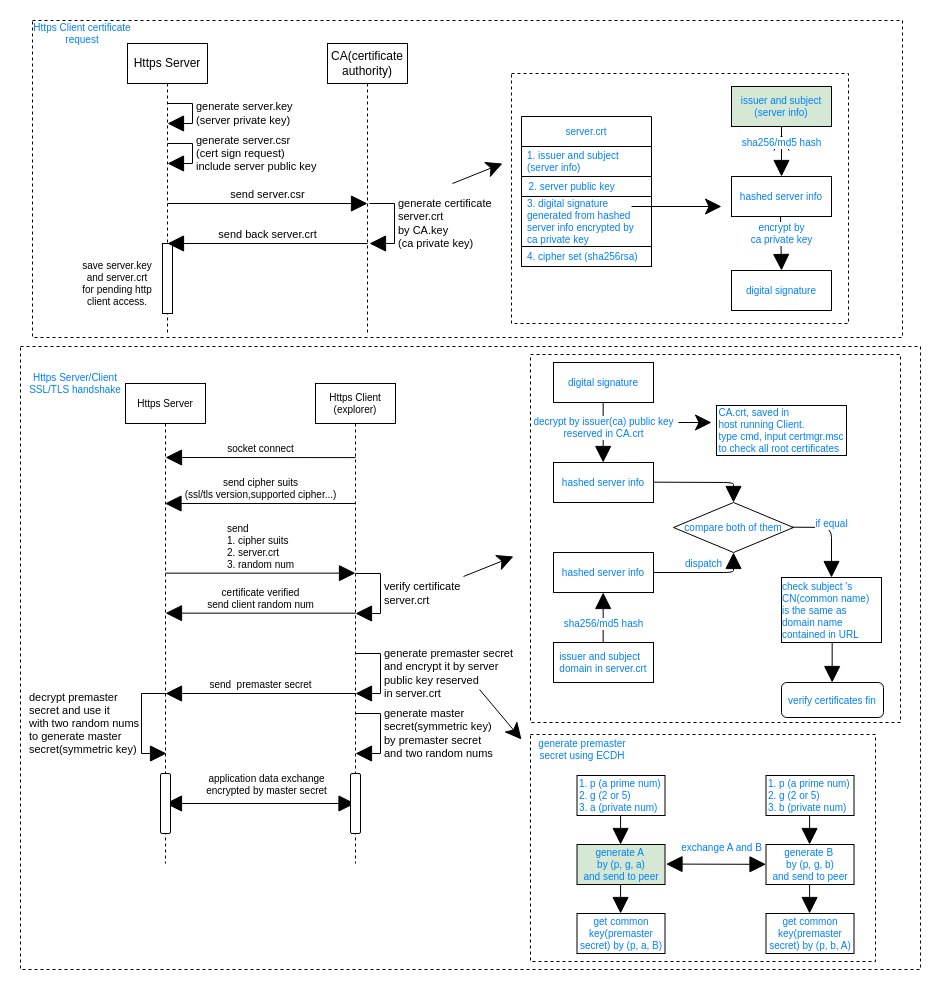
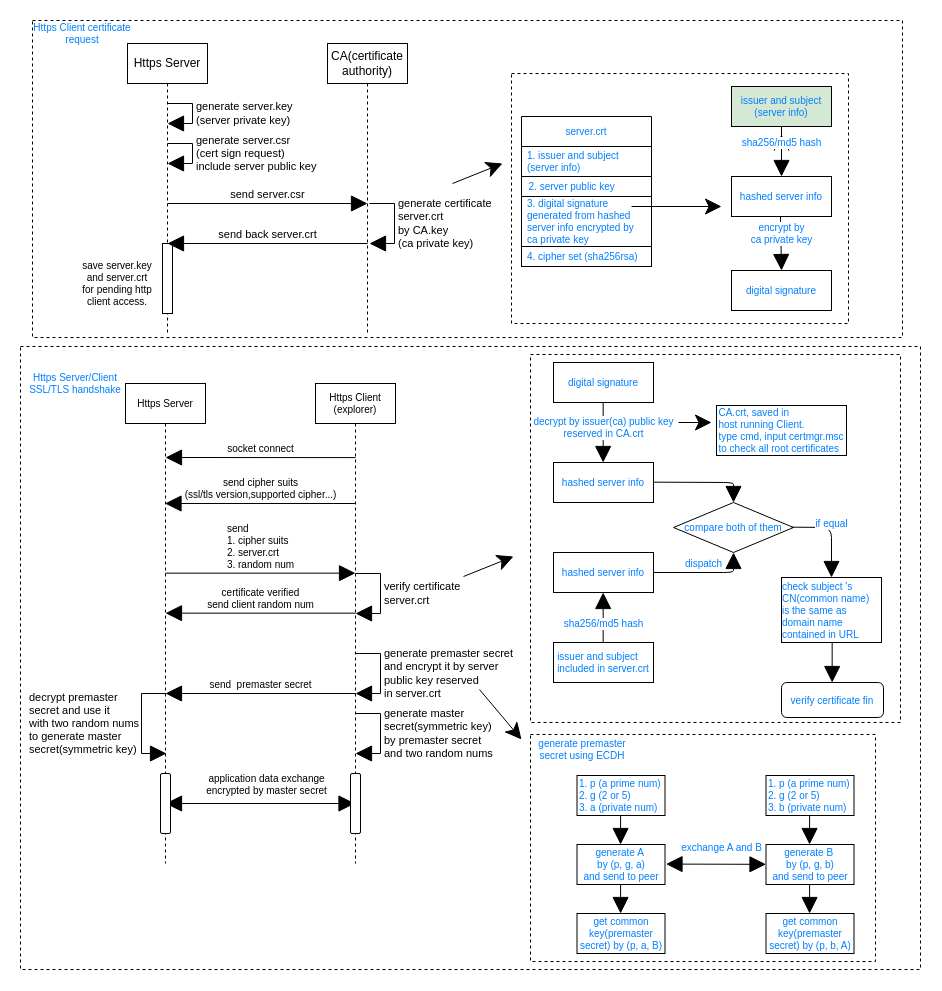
(604, 663) -> (604, 663)
(833, 701) -> (833, 701)
(621, 865) -> (621, 865)
